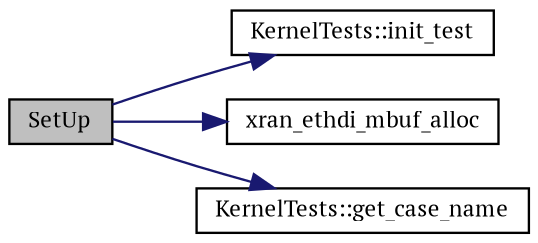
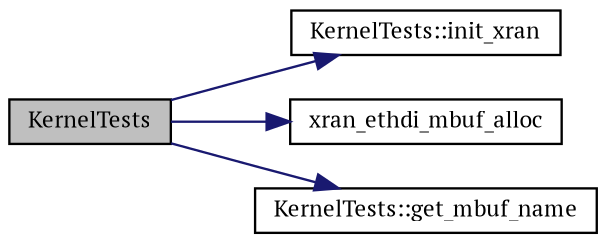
(363, 33) -> (426, 33)
(61, 122) -> (90, 122)
(363, 211) -> (426, 211)
